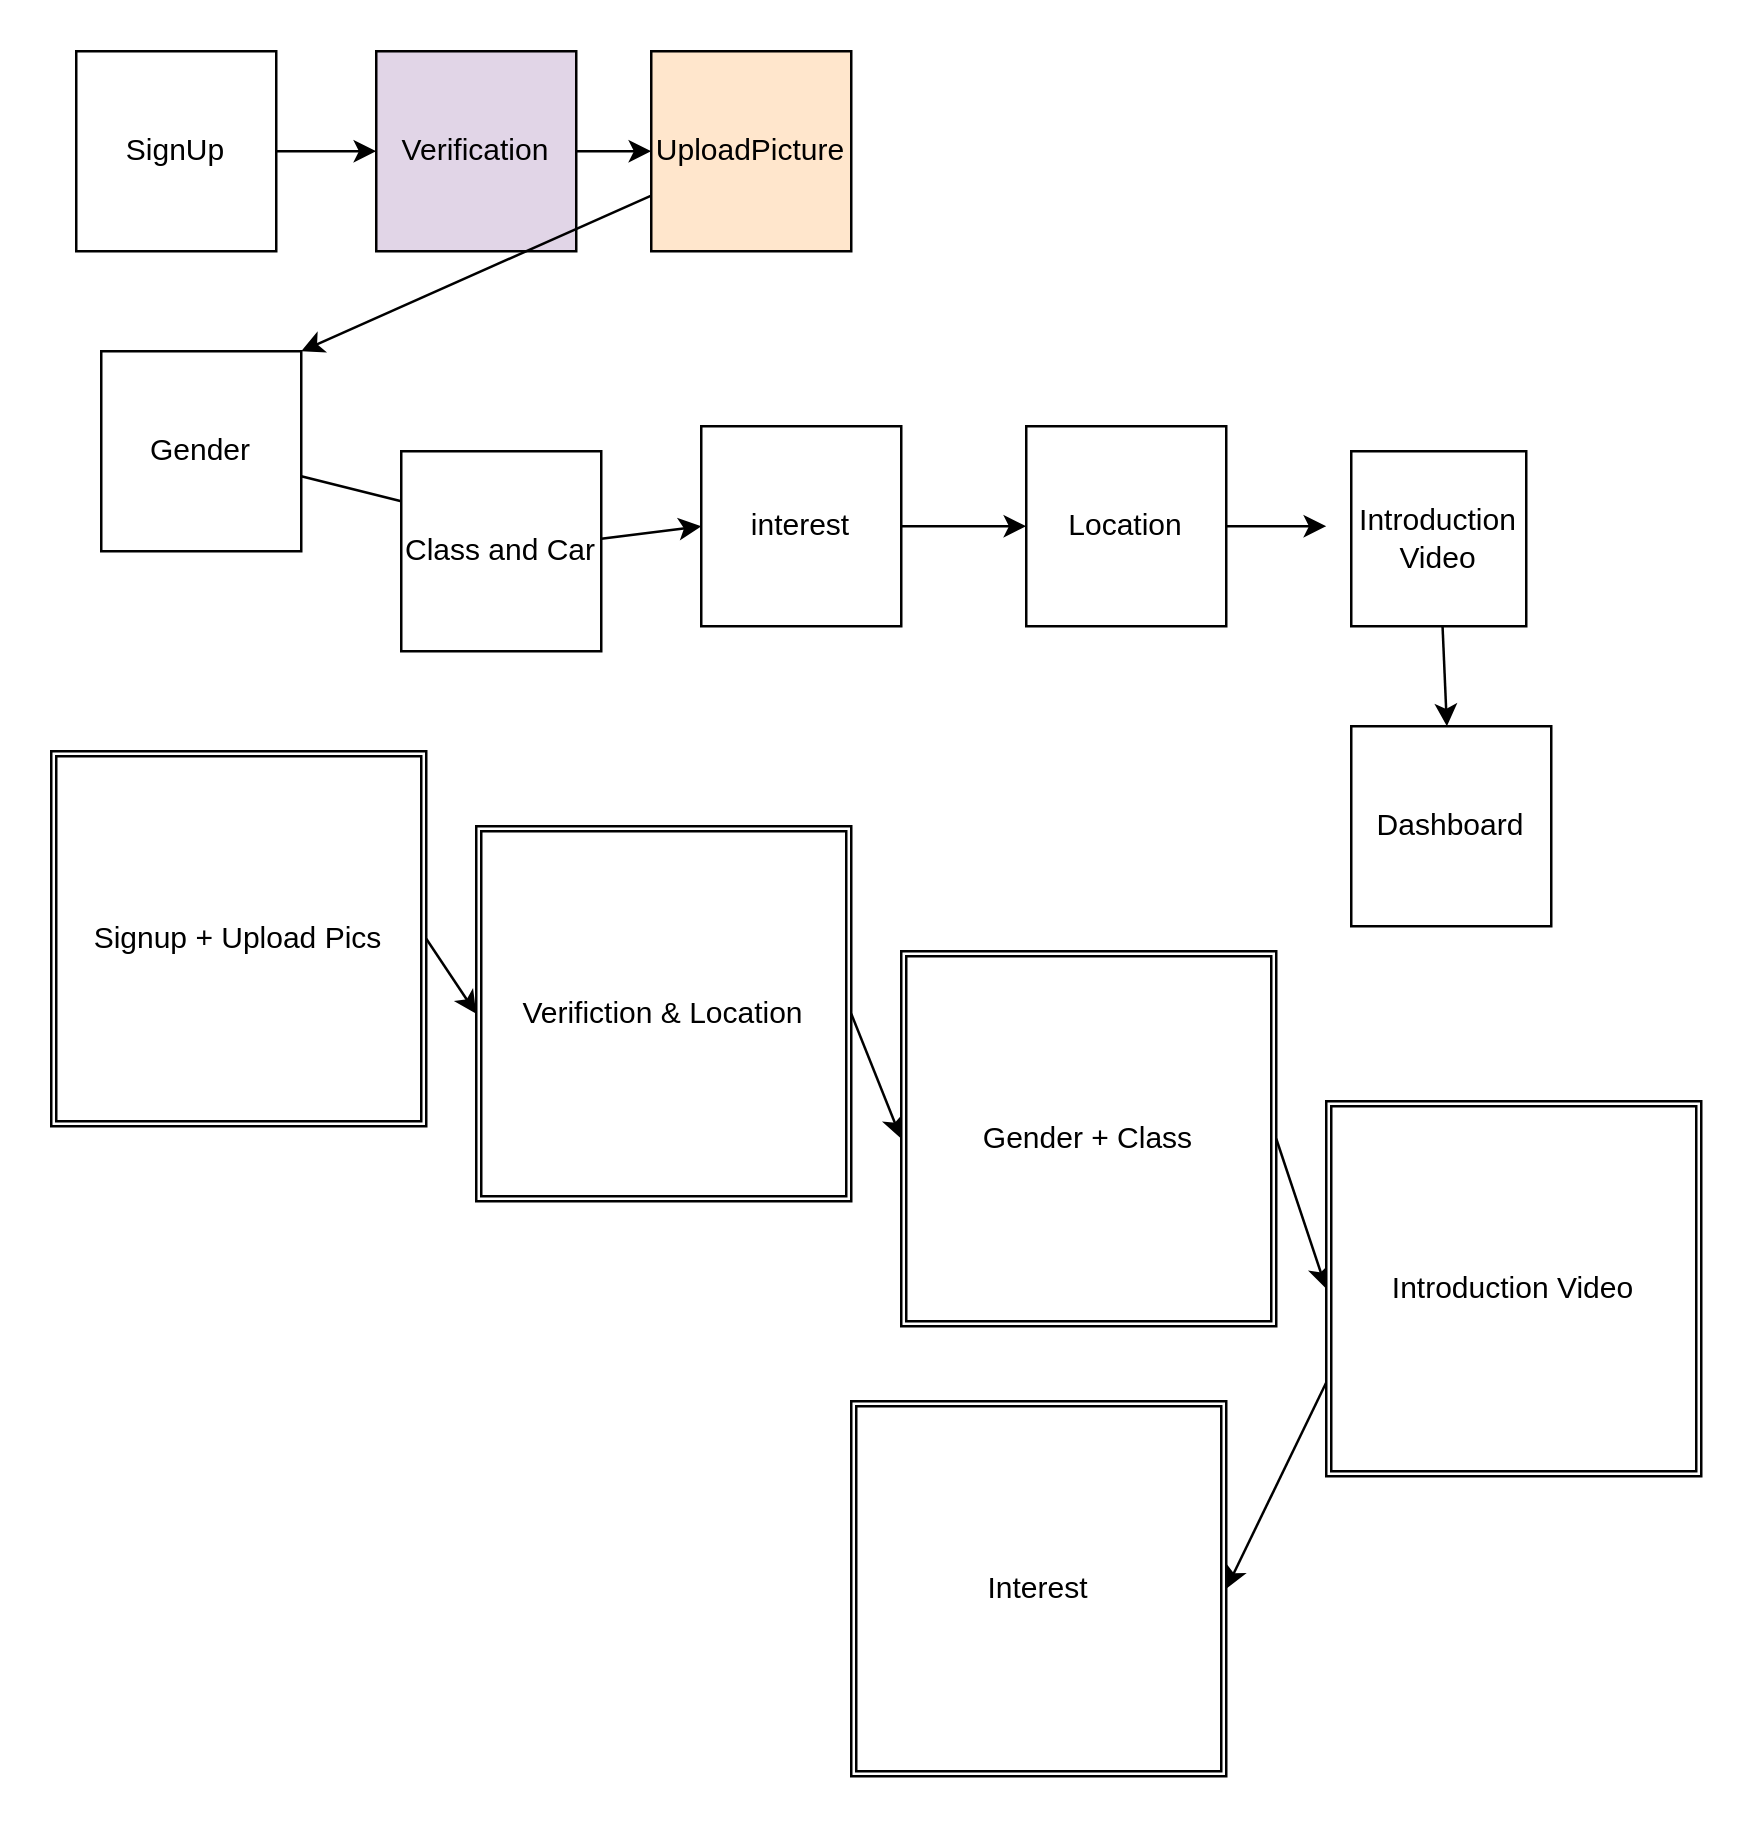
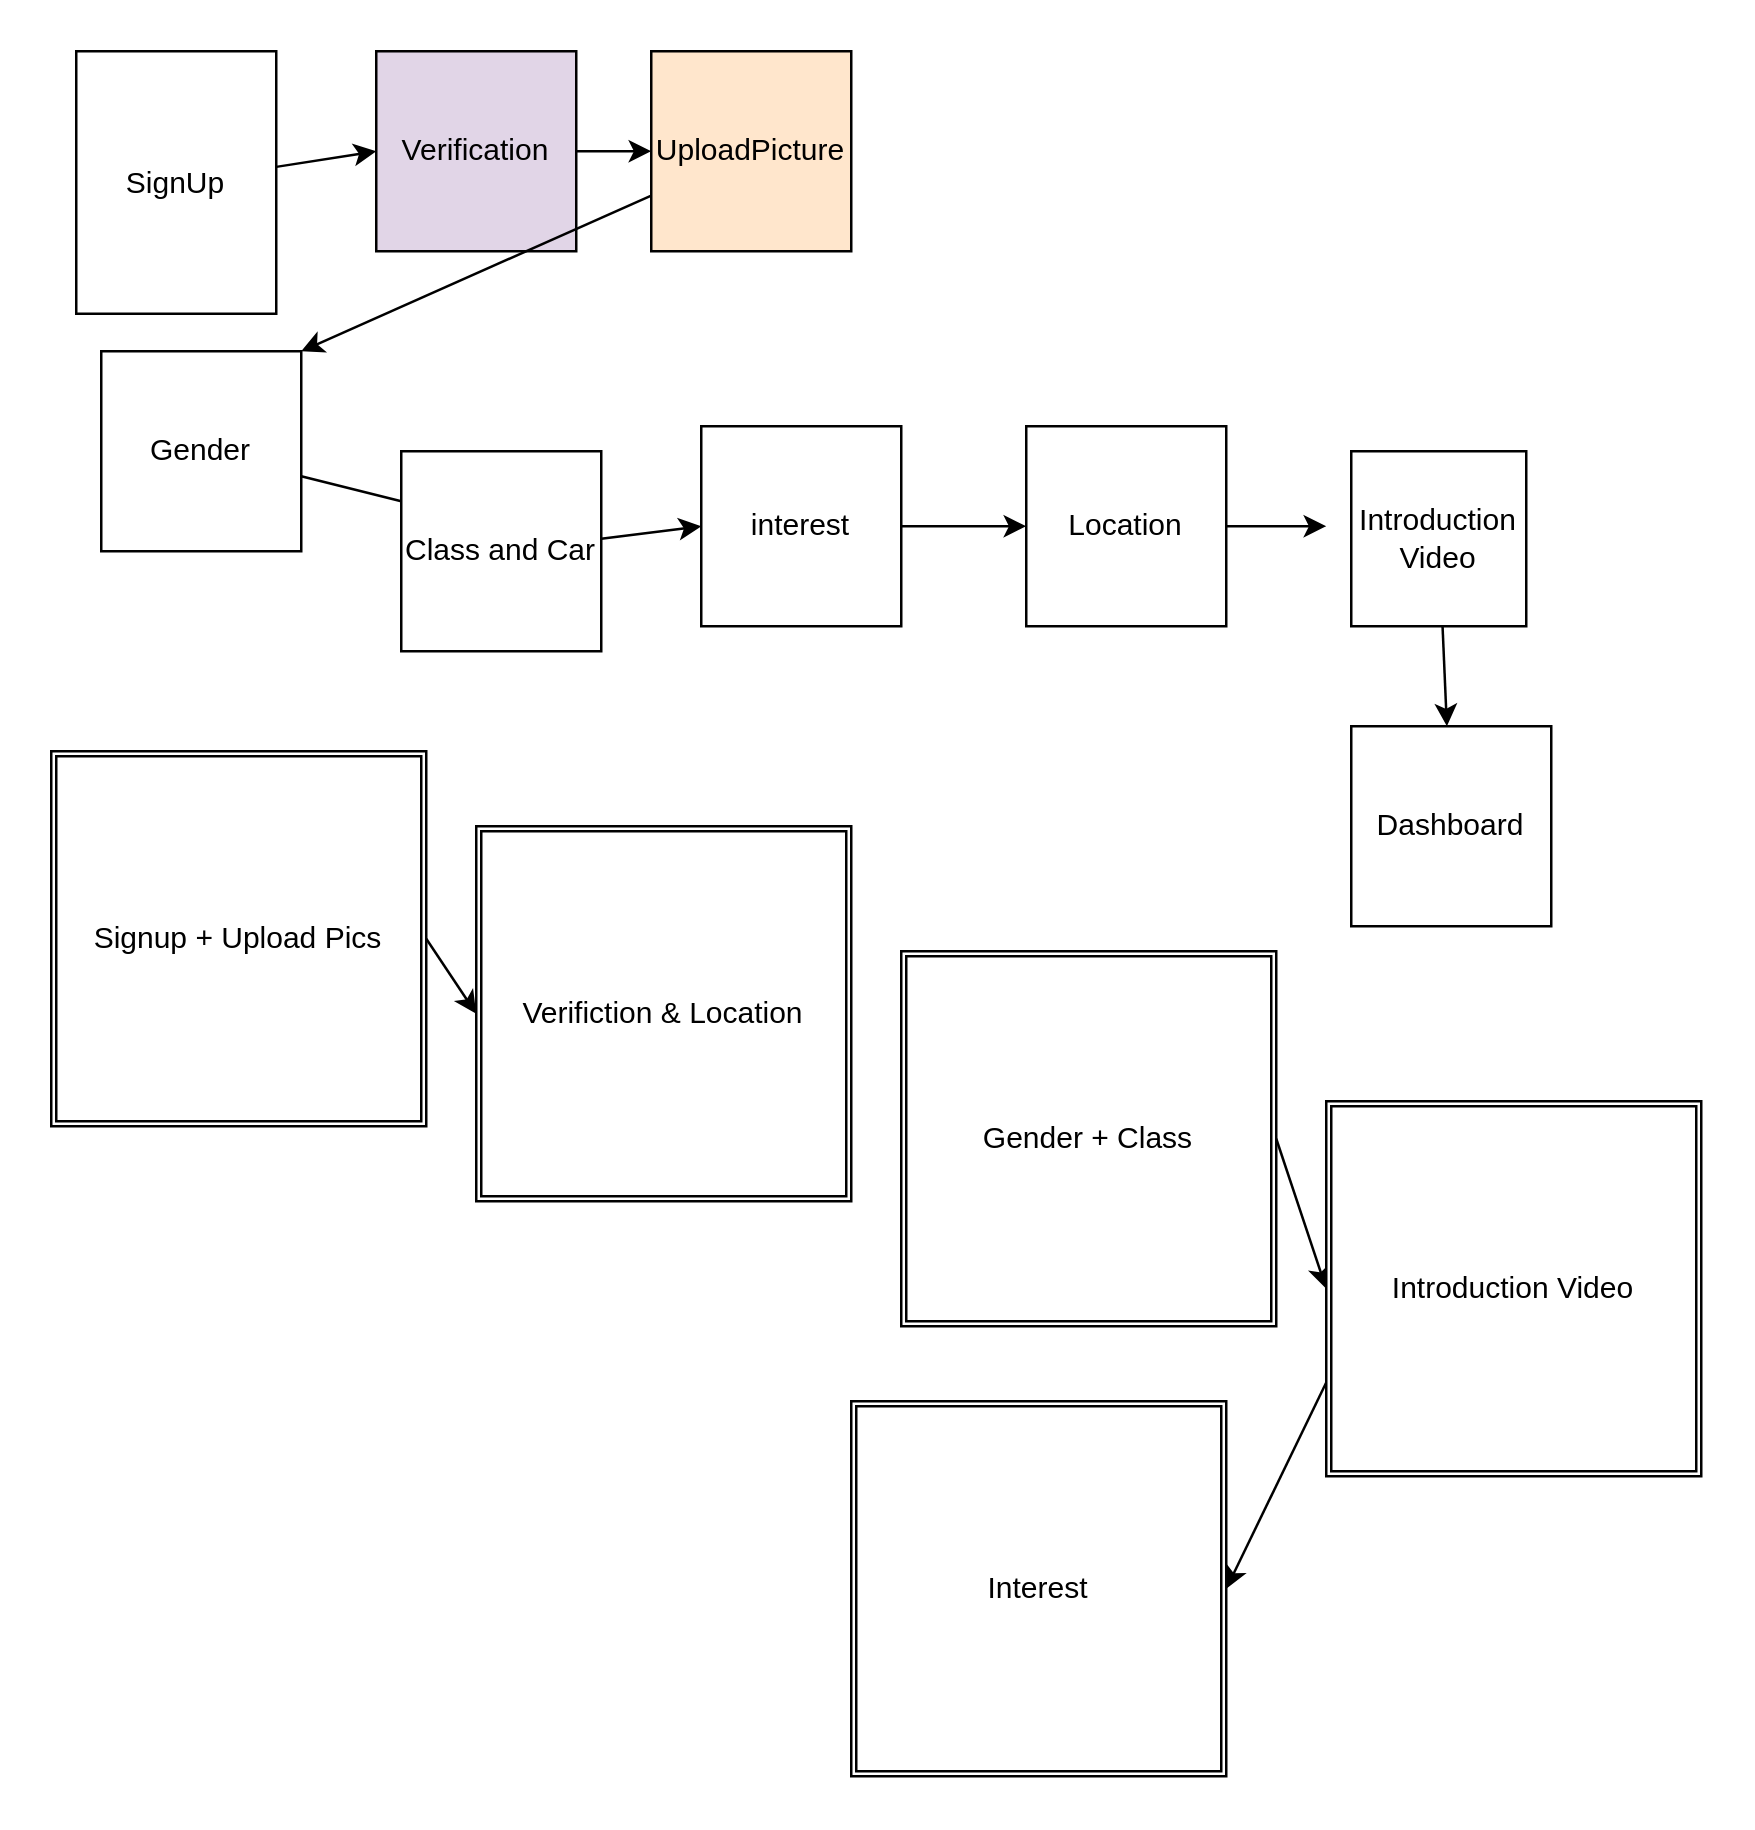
(176, 151) -> (176, 183)
(873, 1069) -> none
